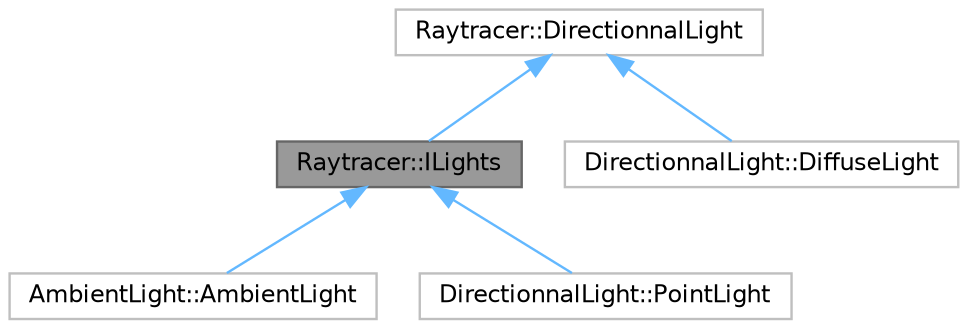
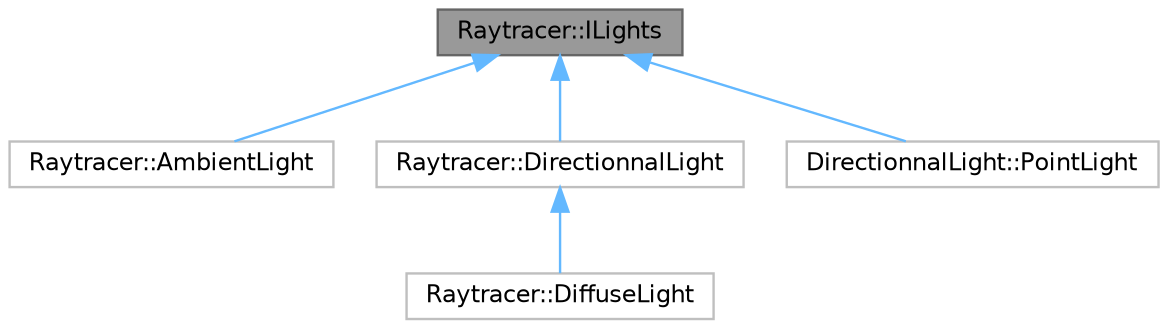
(480, 105) -> (560, 111)
(762, 164) -> (560, 296)
(193, 296) -> (172, 164)
